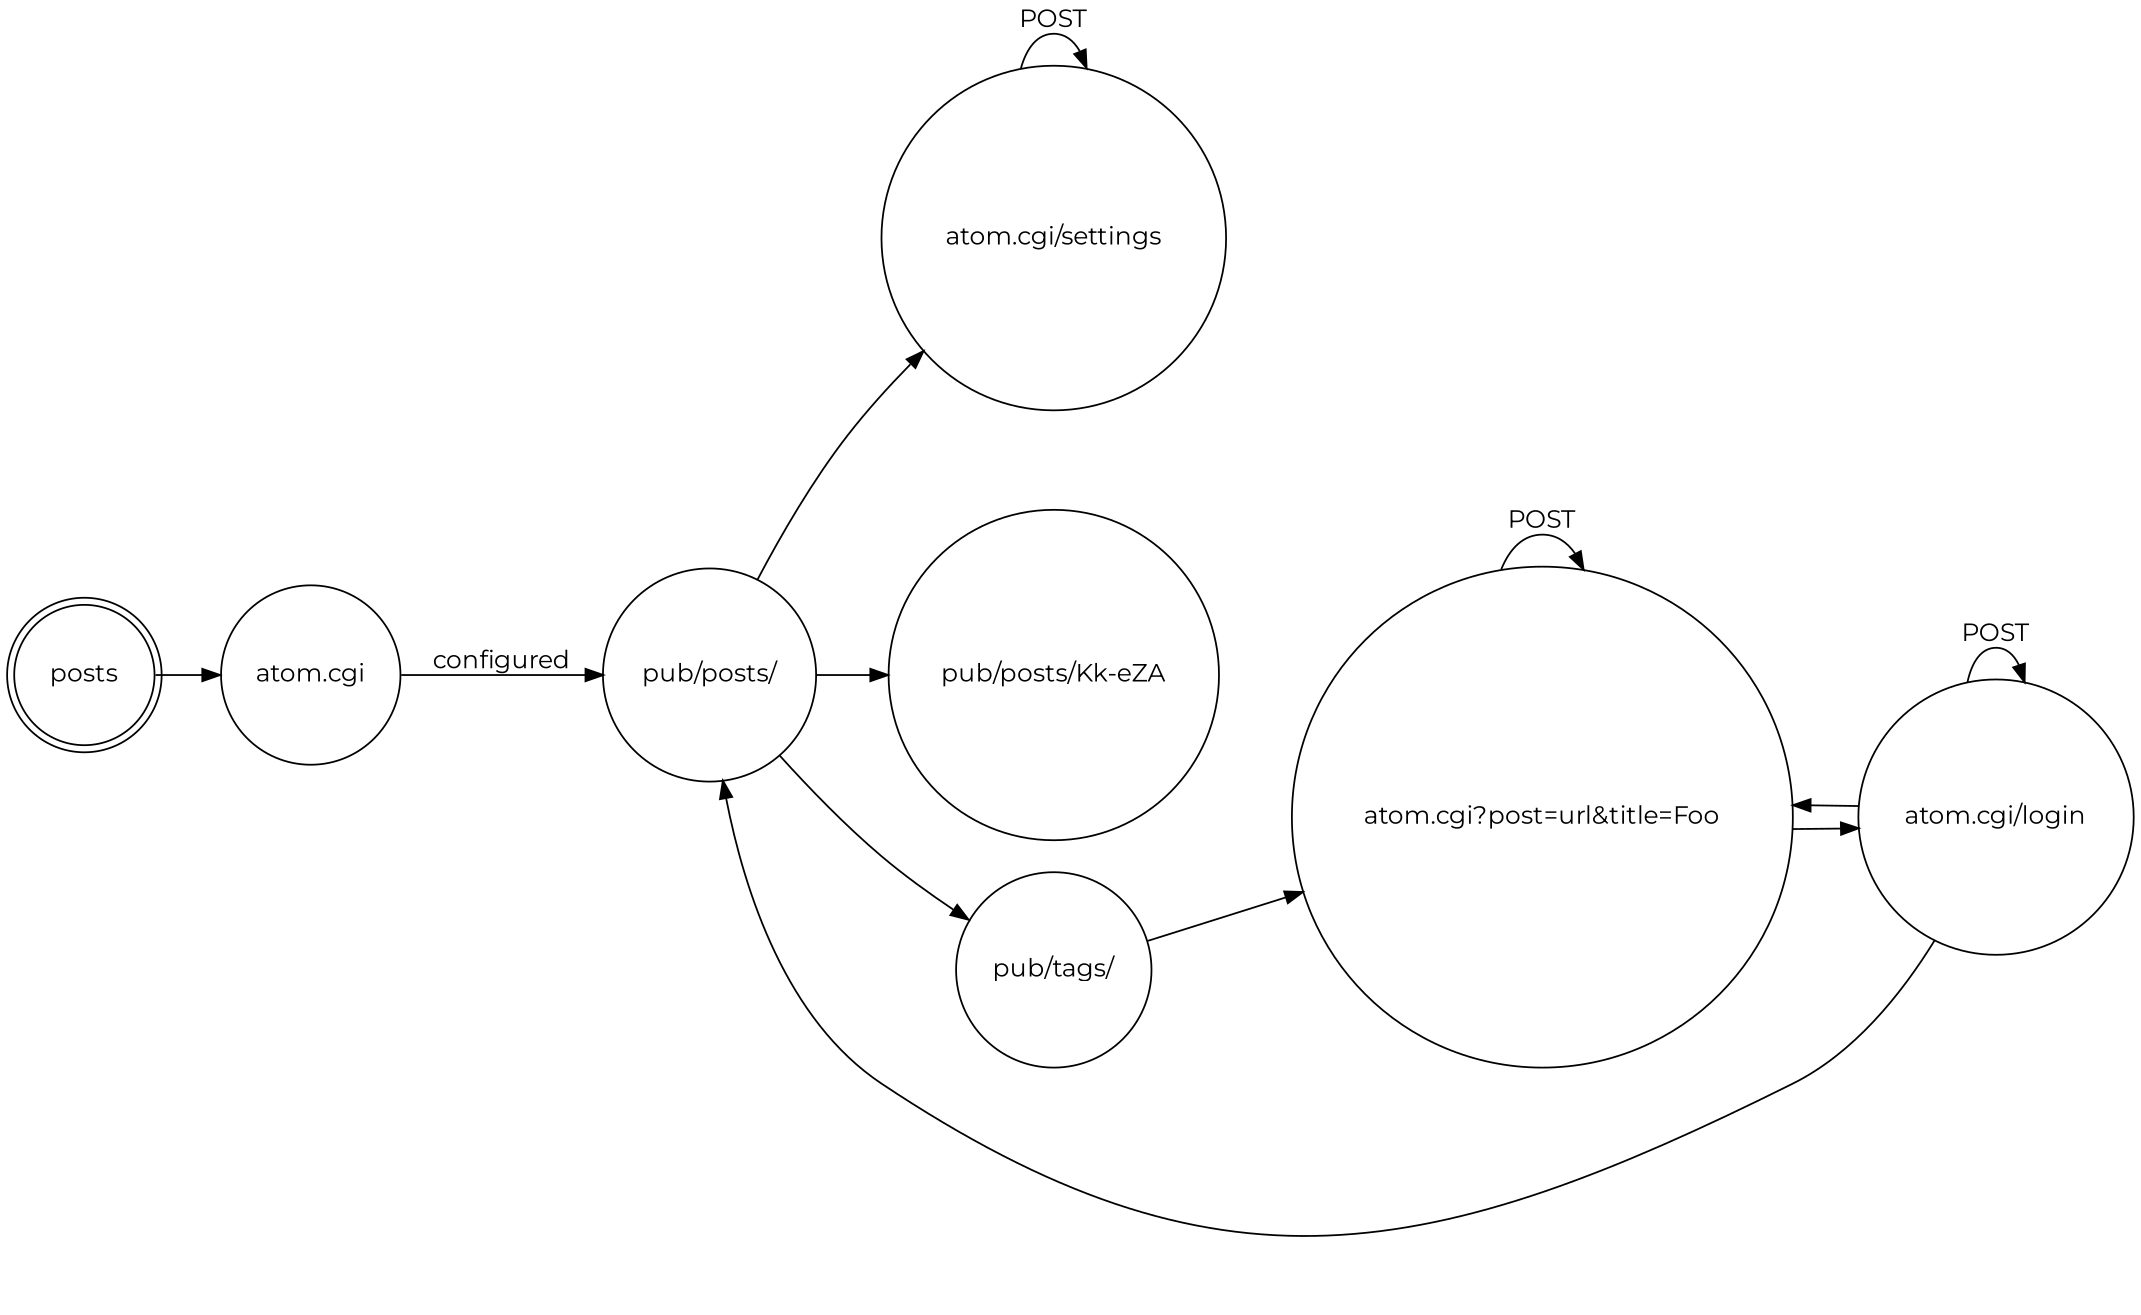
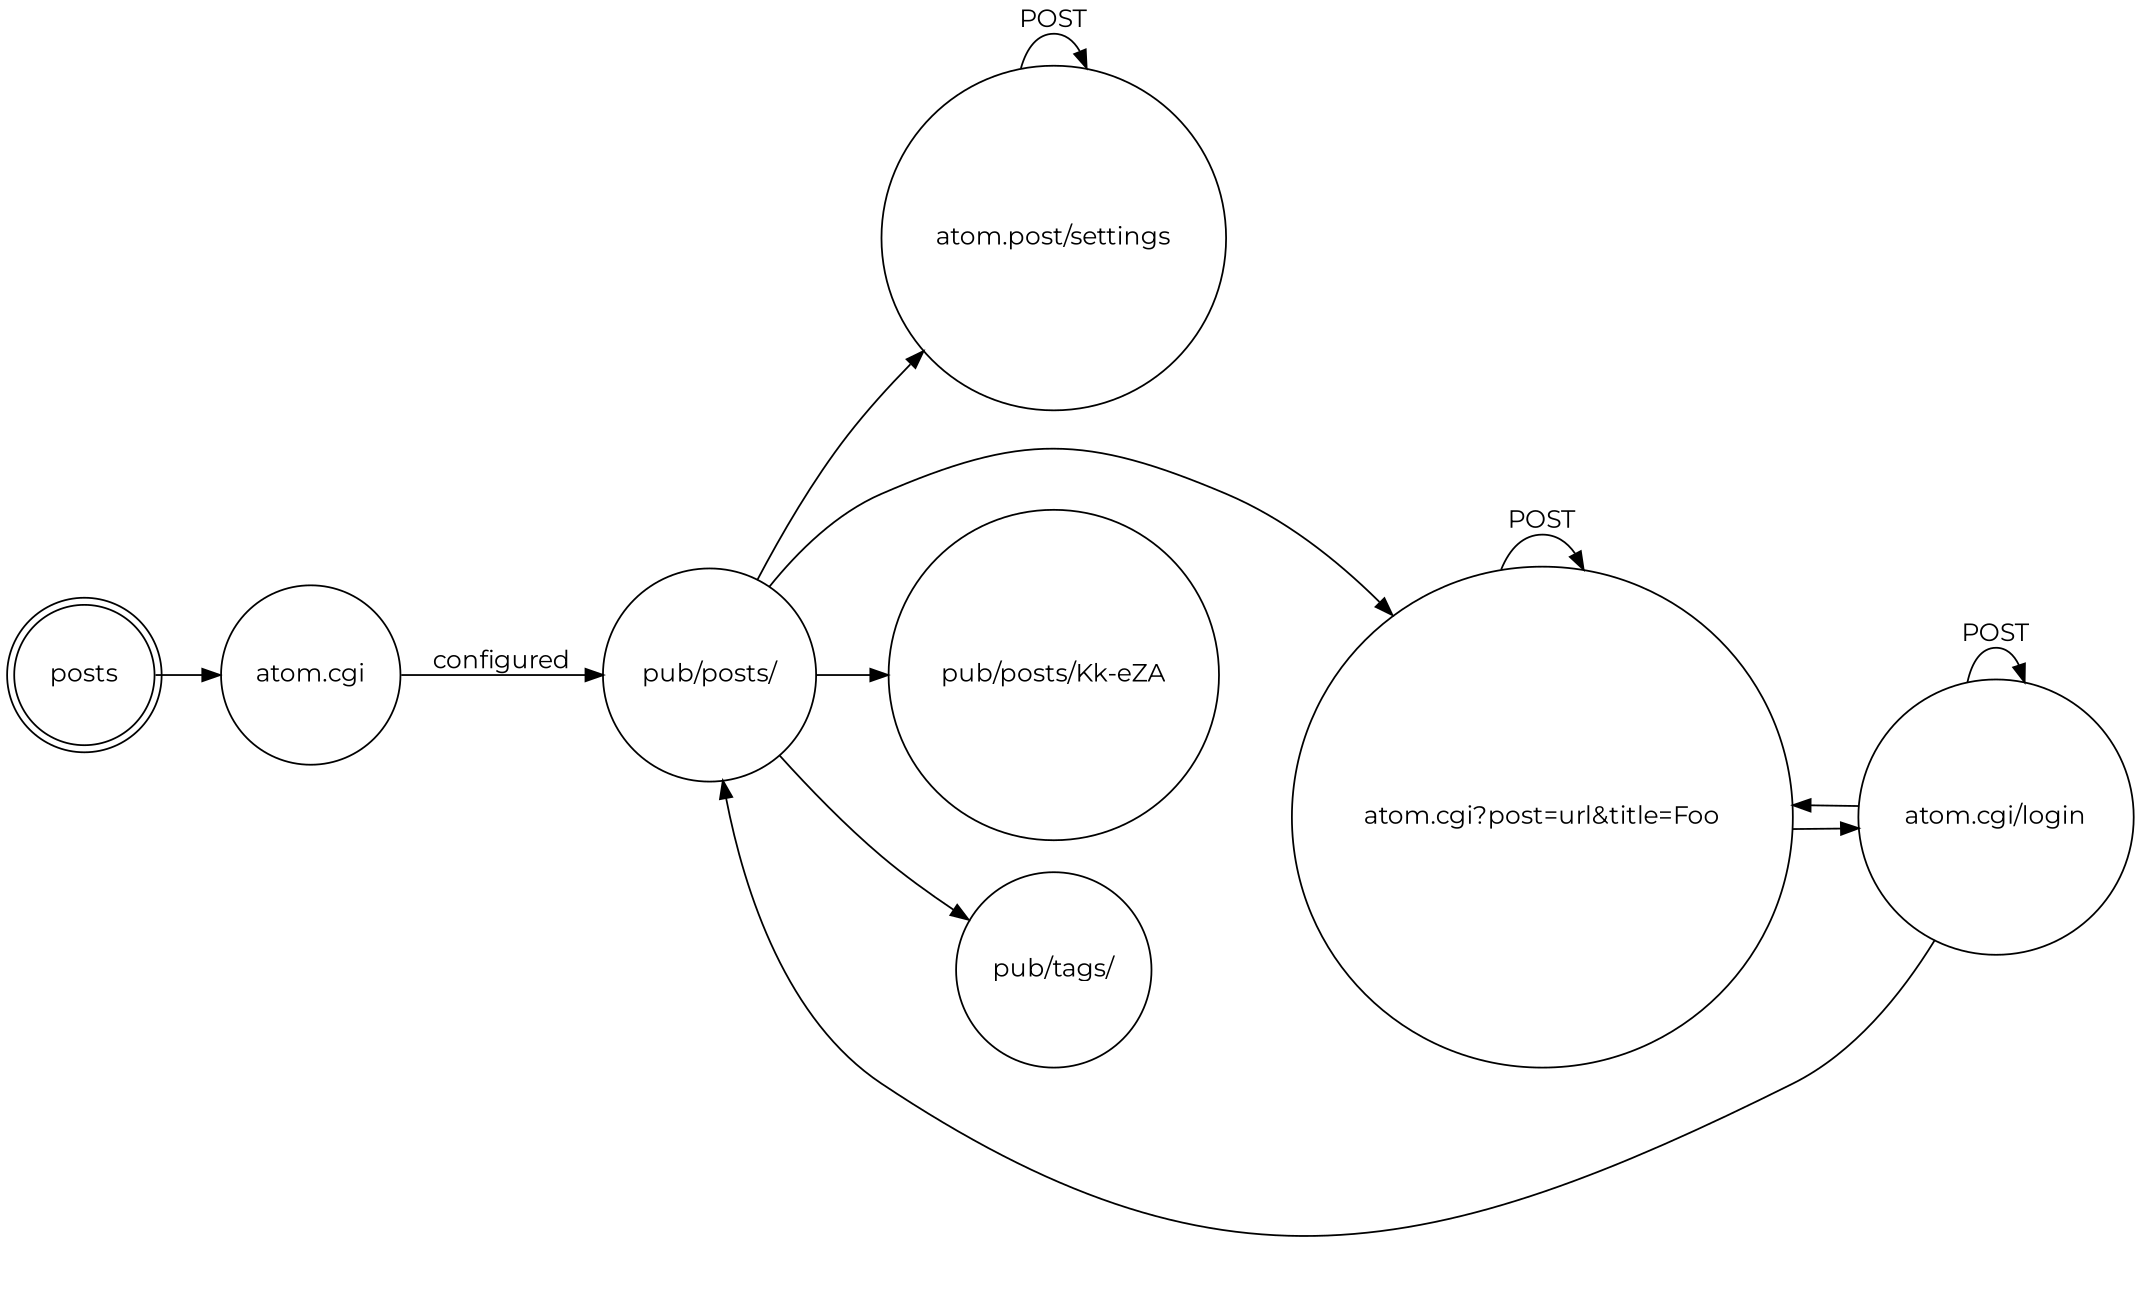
(1054, 238) -> (1054, 238)
(1217, 919) -> (1075, 450)
